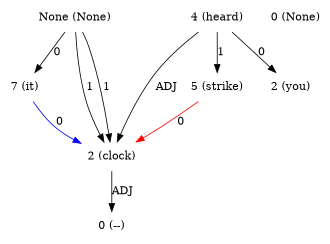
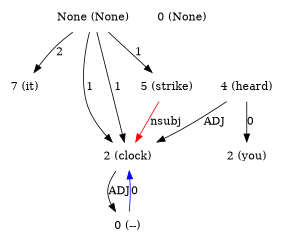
(217, 48) -> (127, 50)
(58, 52) -> (60, 52)
(181, 122) -> (166, 122)
(51, 123) -> (130, 195)
